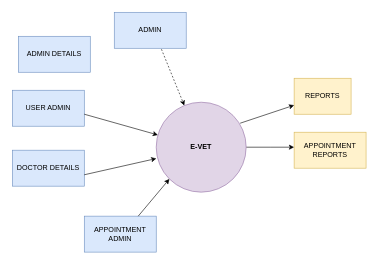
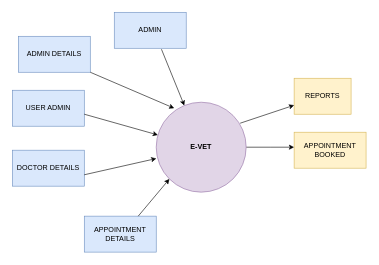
(172, 75) -> (172, 75)
none -> (131, 90)
(330, 150) -> (330, 150)
(120, 234) -> (120, 234)
